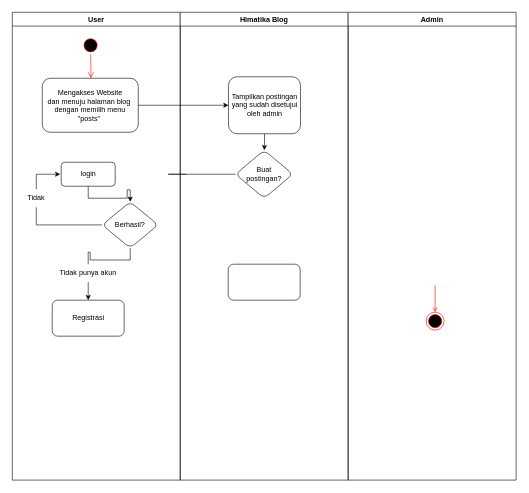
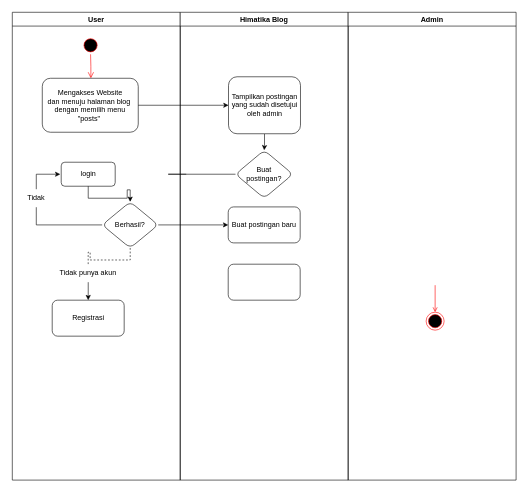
none -> (222, 225)
none -> (264, 225)
(107, 260) -> (107, 260)
